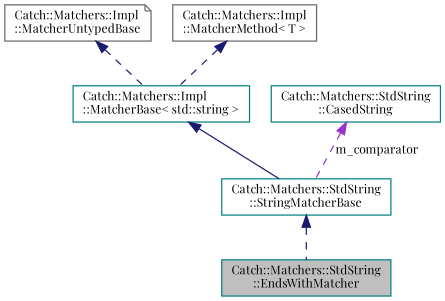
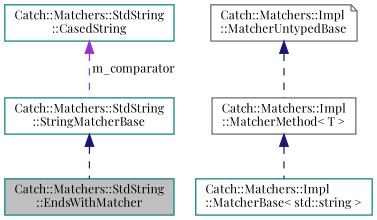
(124, 68) -> (284, 76)
(239, 154) -> none
